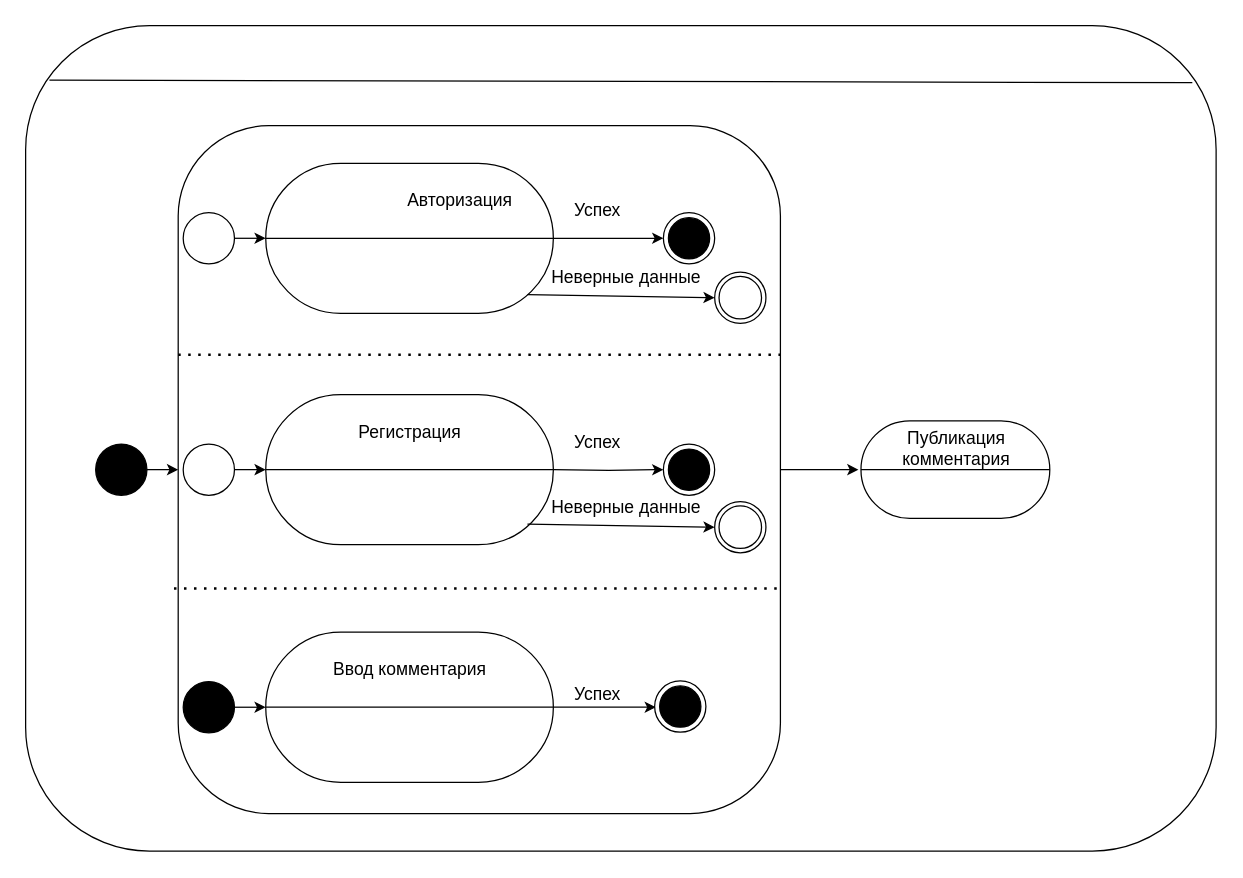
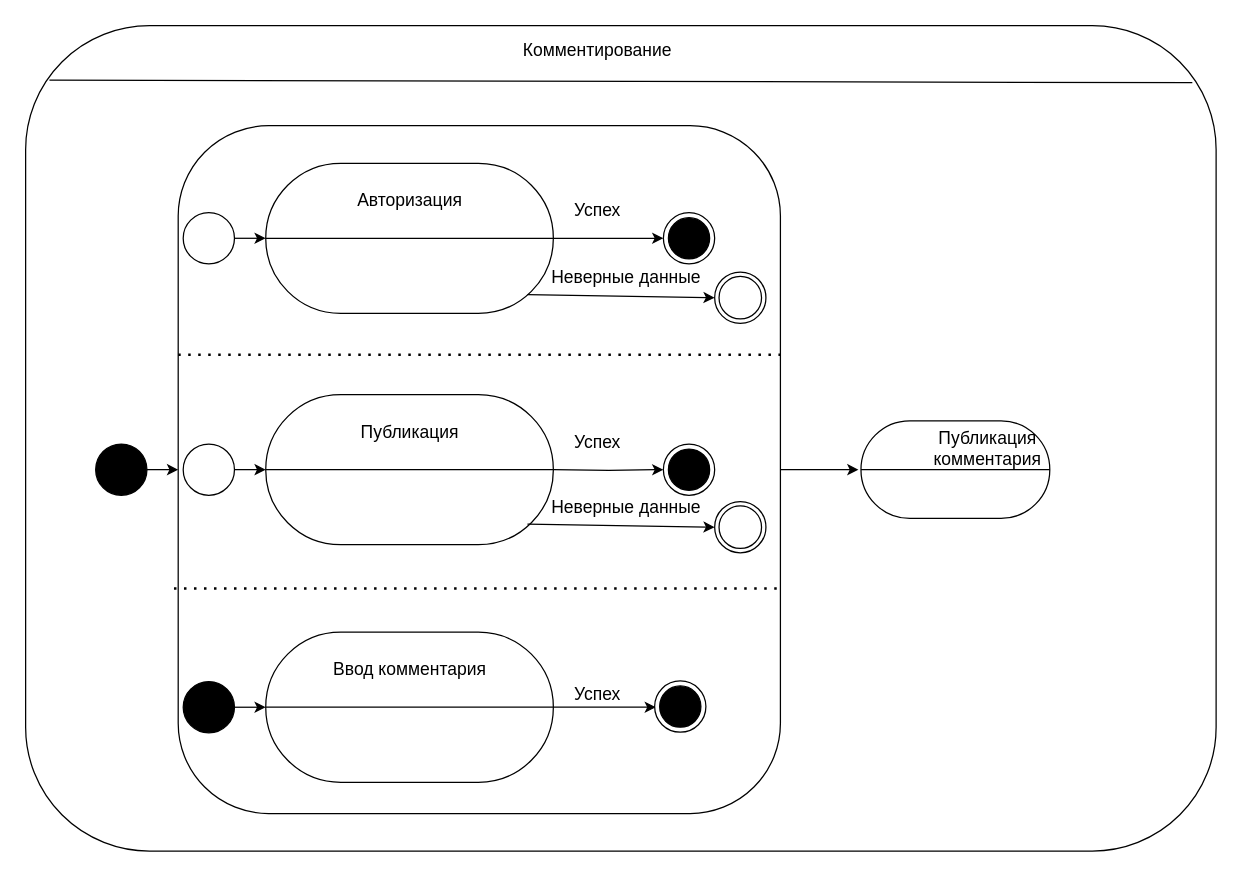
none -> (597, 51)
(459, 201) -> (409, 201)
(410, 432) -> (410, 432)
(955, 448) -> (986, 448)
